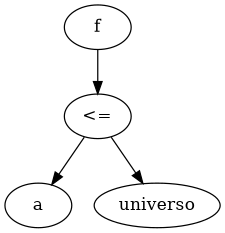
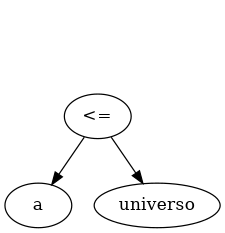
(98, 27) -> none
